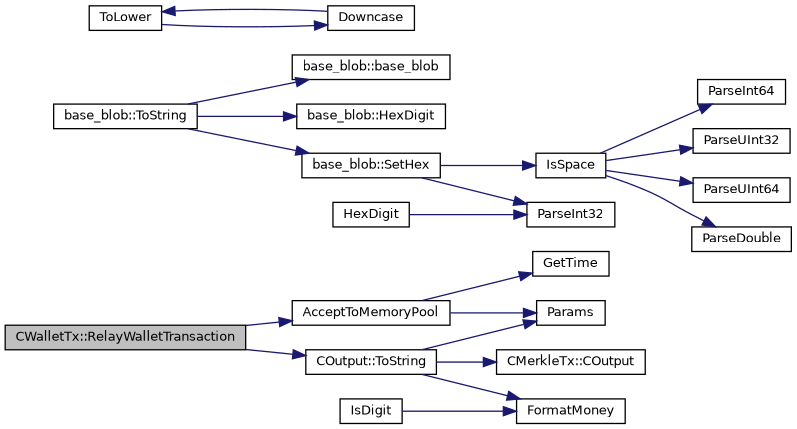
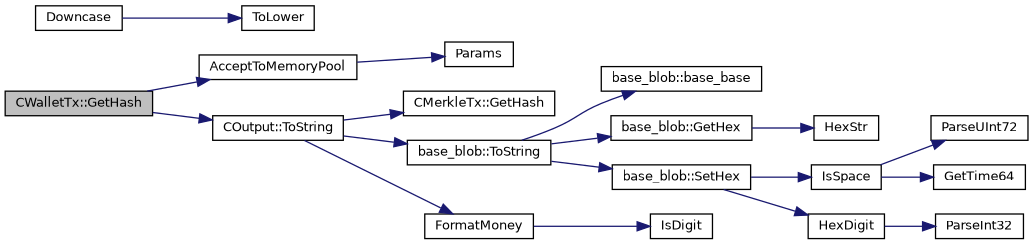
(238, 27) -> none
(371, 67) -> (681, 79)
(742, 92) -> none
(371, 116) -> (681, 128)
none -> (846, 128)
(742, 141) -> (979, 128)
(468, 189) -> (759, 200)
(742, 190) -> (979, 177)
(742, 239) -> none
(571, 264) -> none
(125, 337) -> (79, 103)
(473, 337) -> (369, 139)
(571, 362) -> (479, 103)
(453, 411) -> (585, 226)
